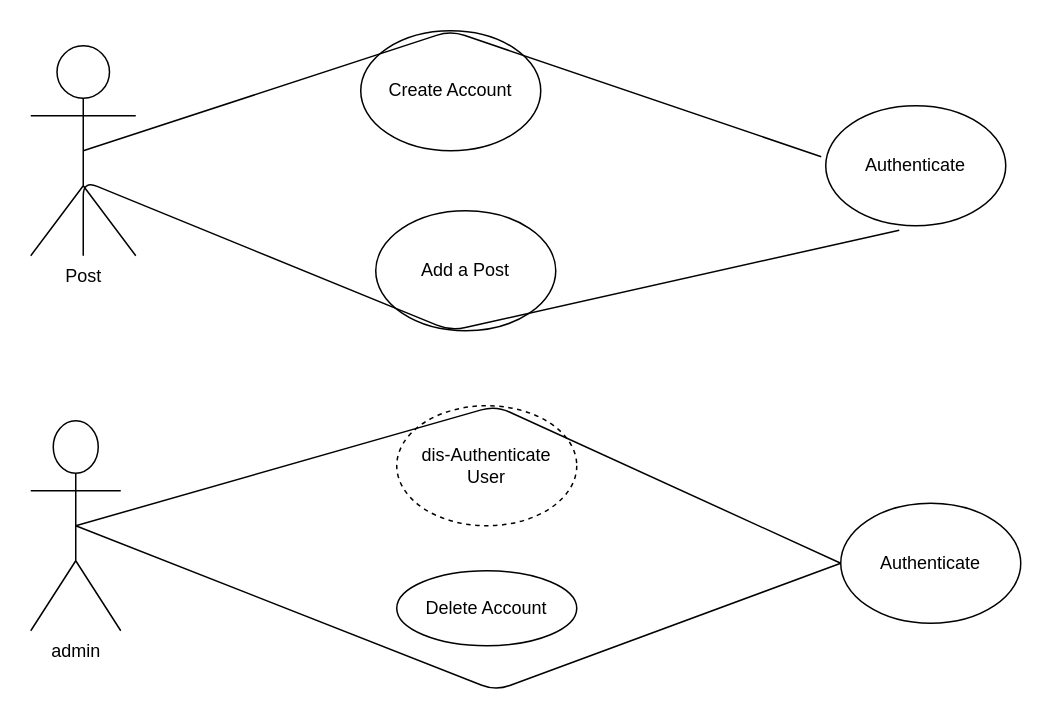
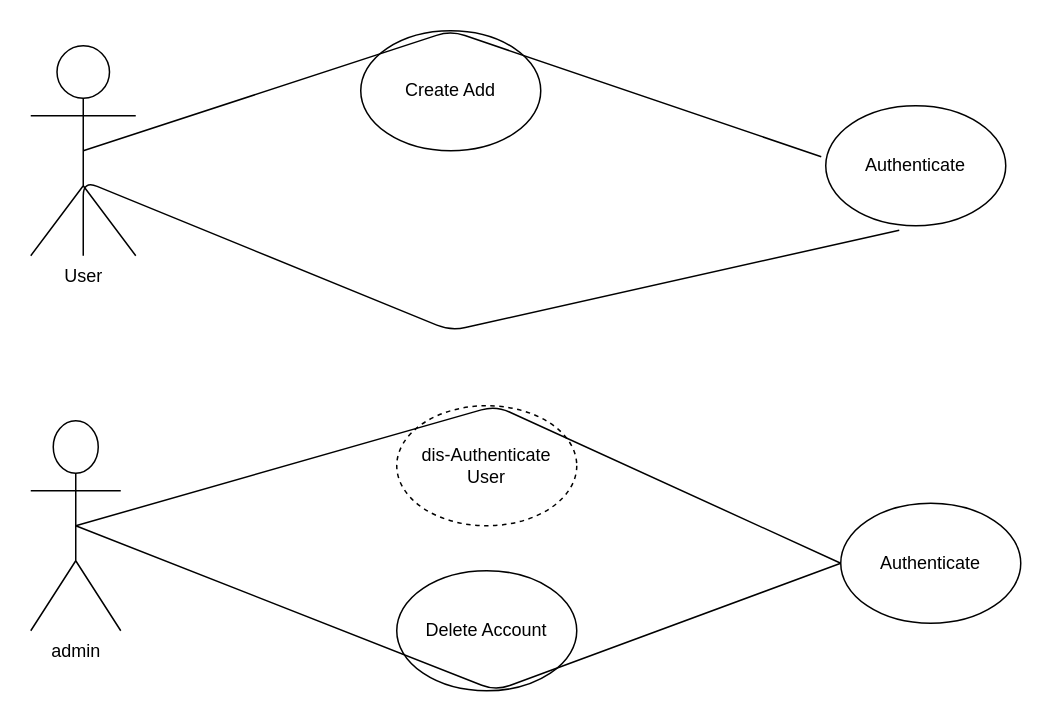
(451, 91) -> (451, 91)
(466, 271) -> none
(84, 277) -> (84, 277)
(487, 608) -> (487, 631)
